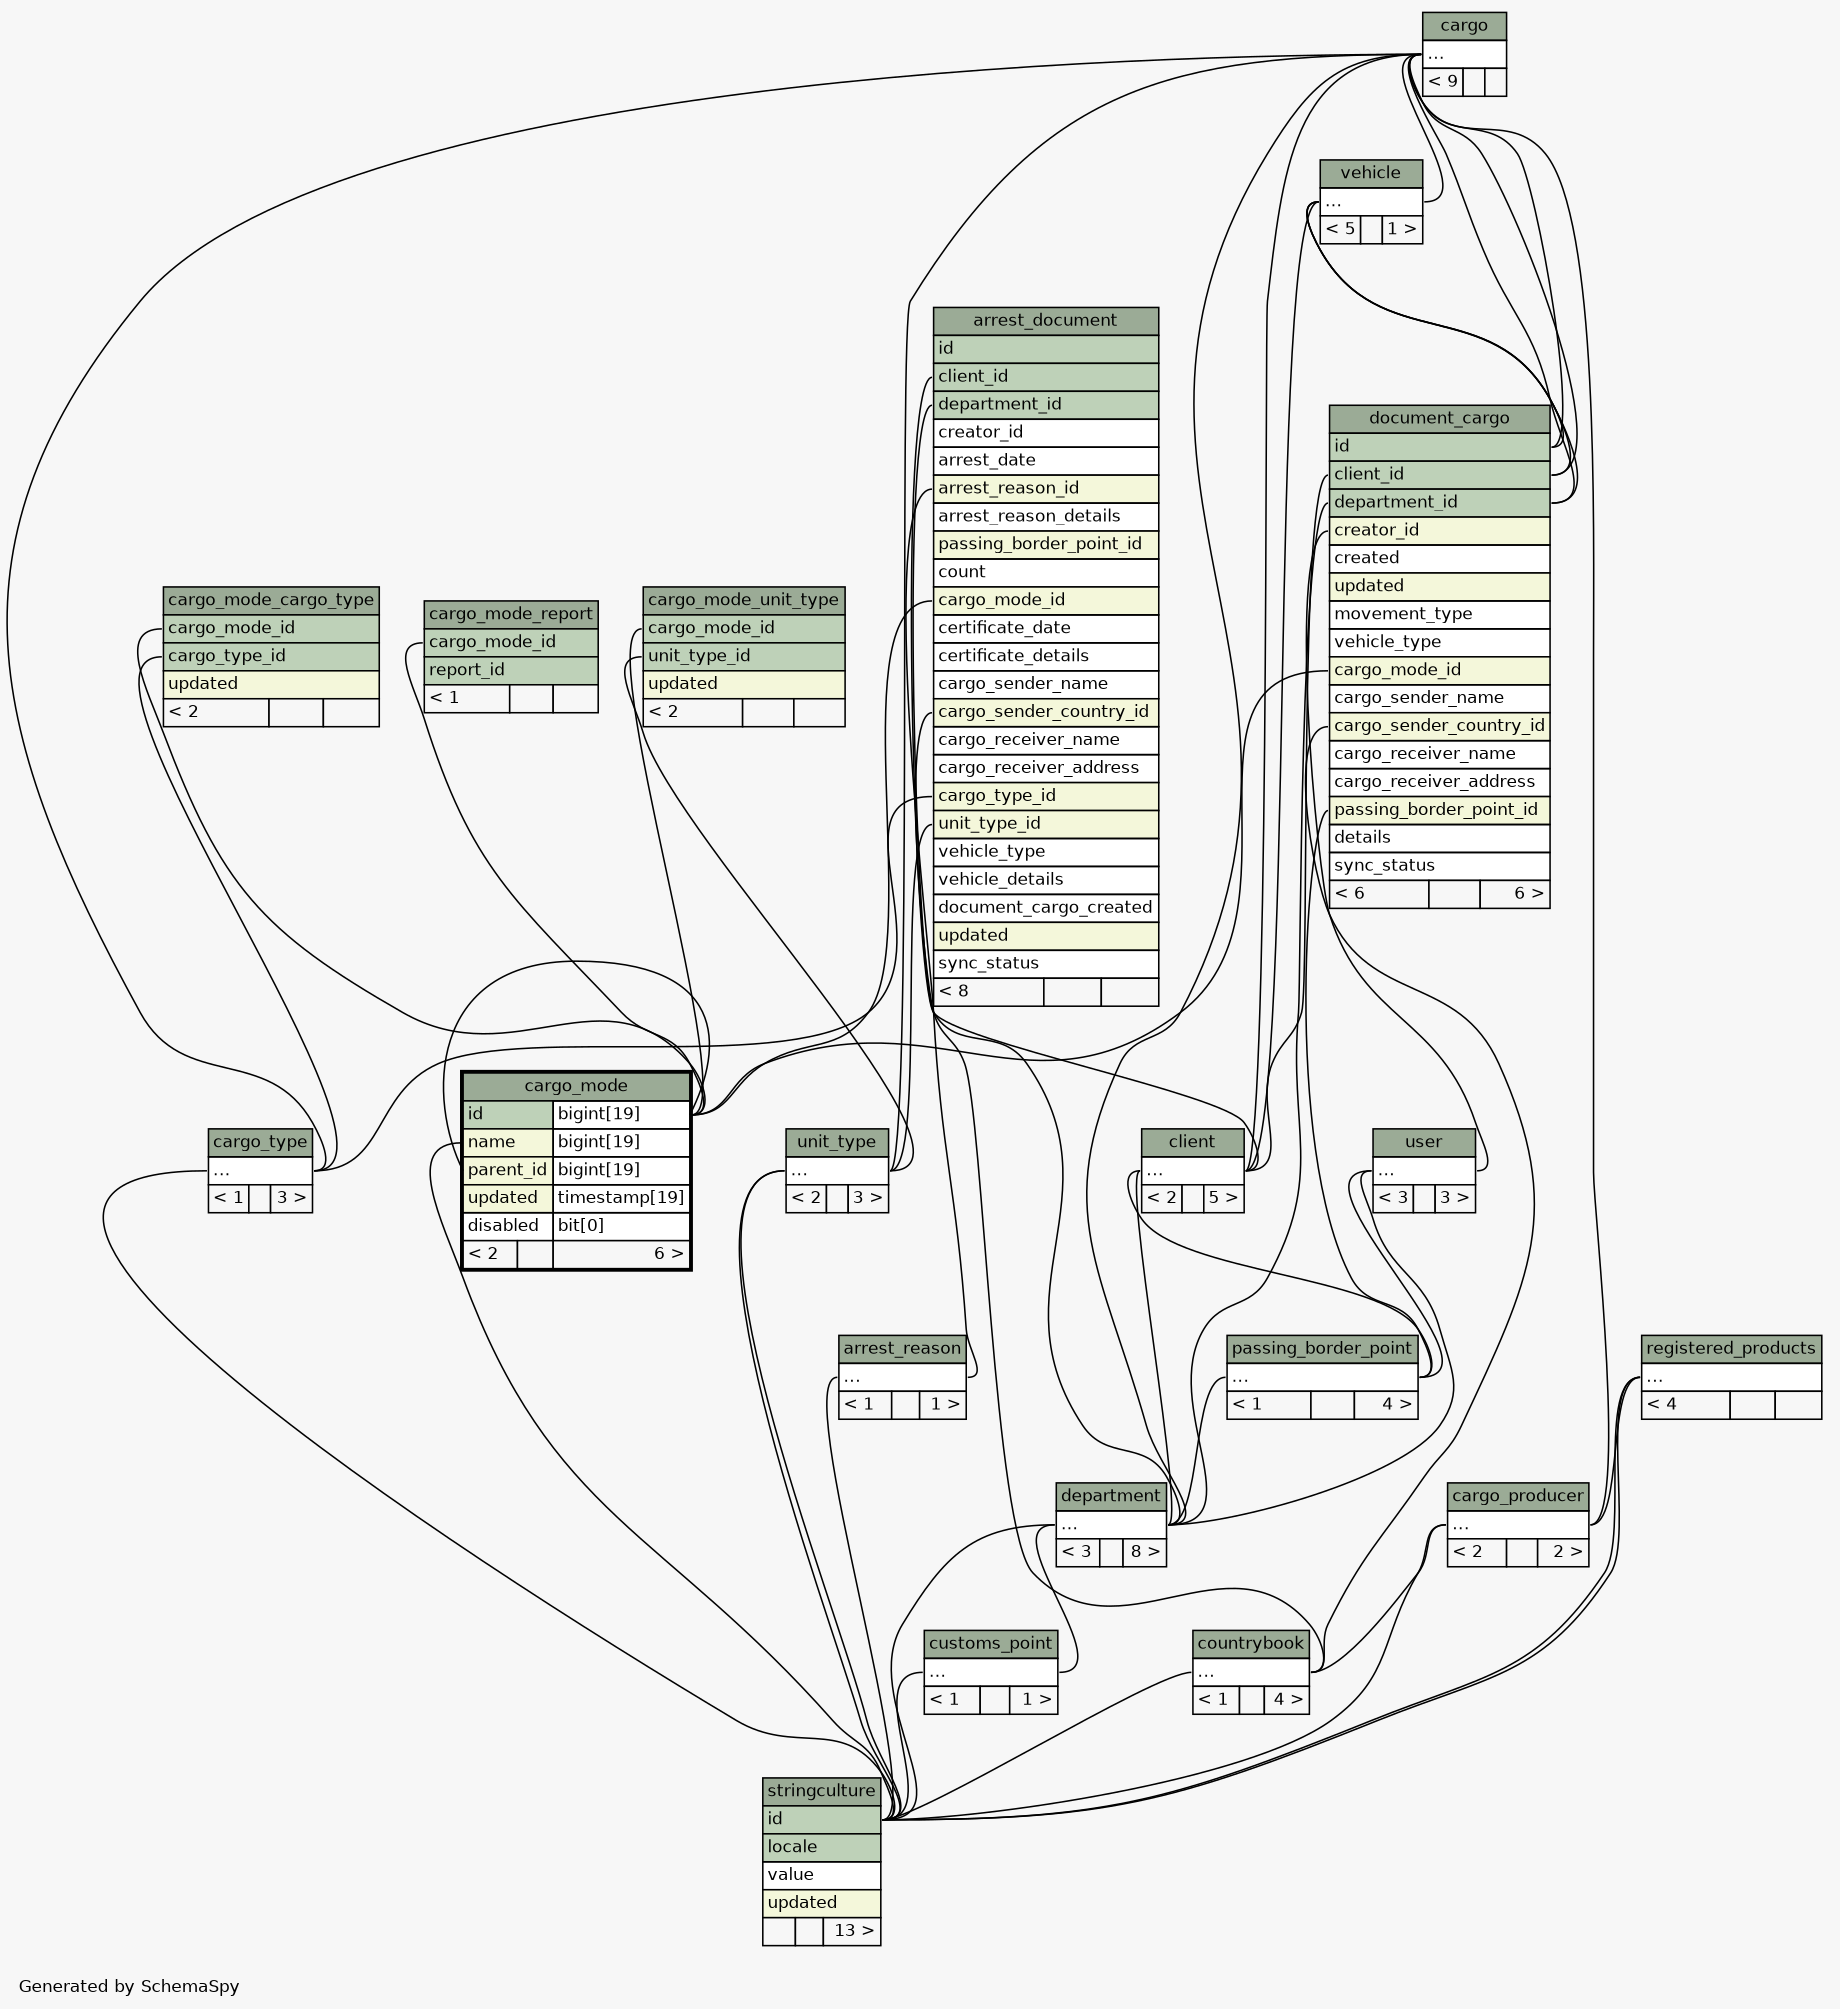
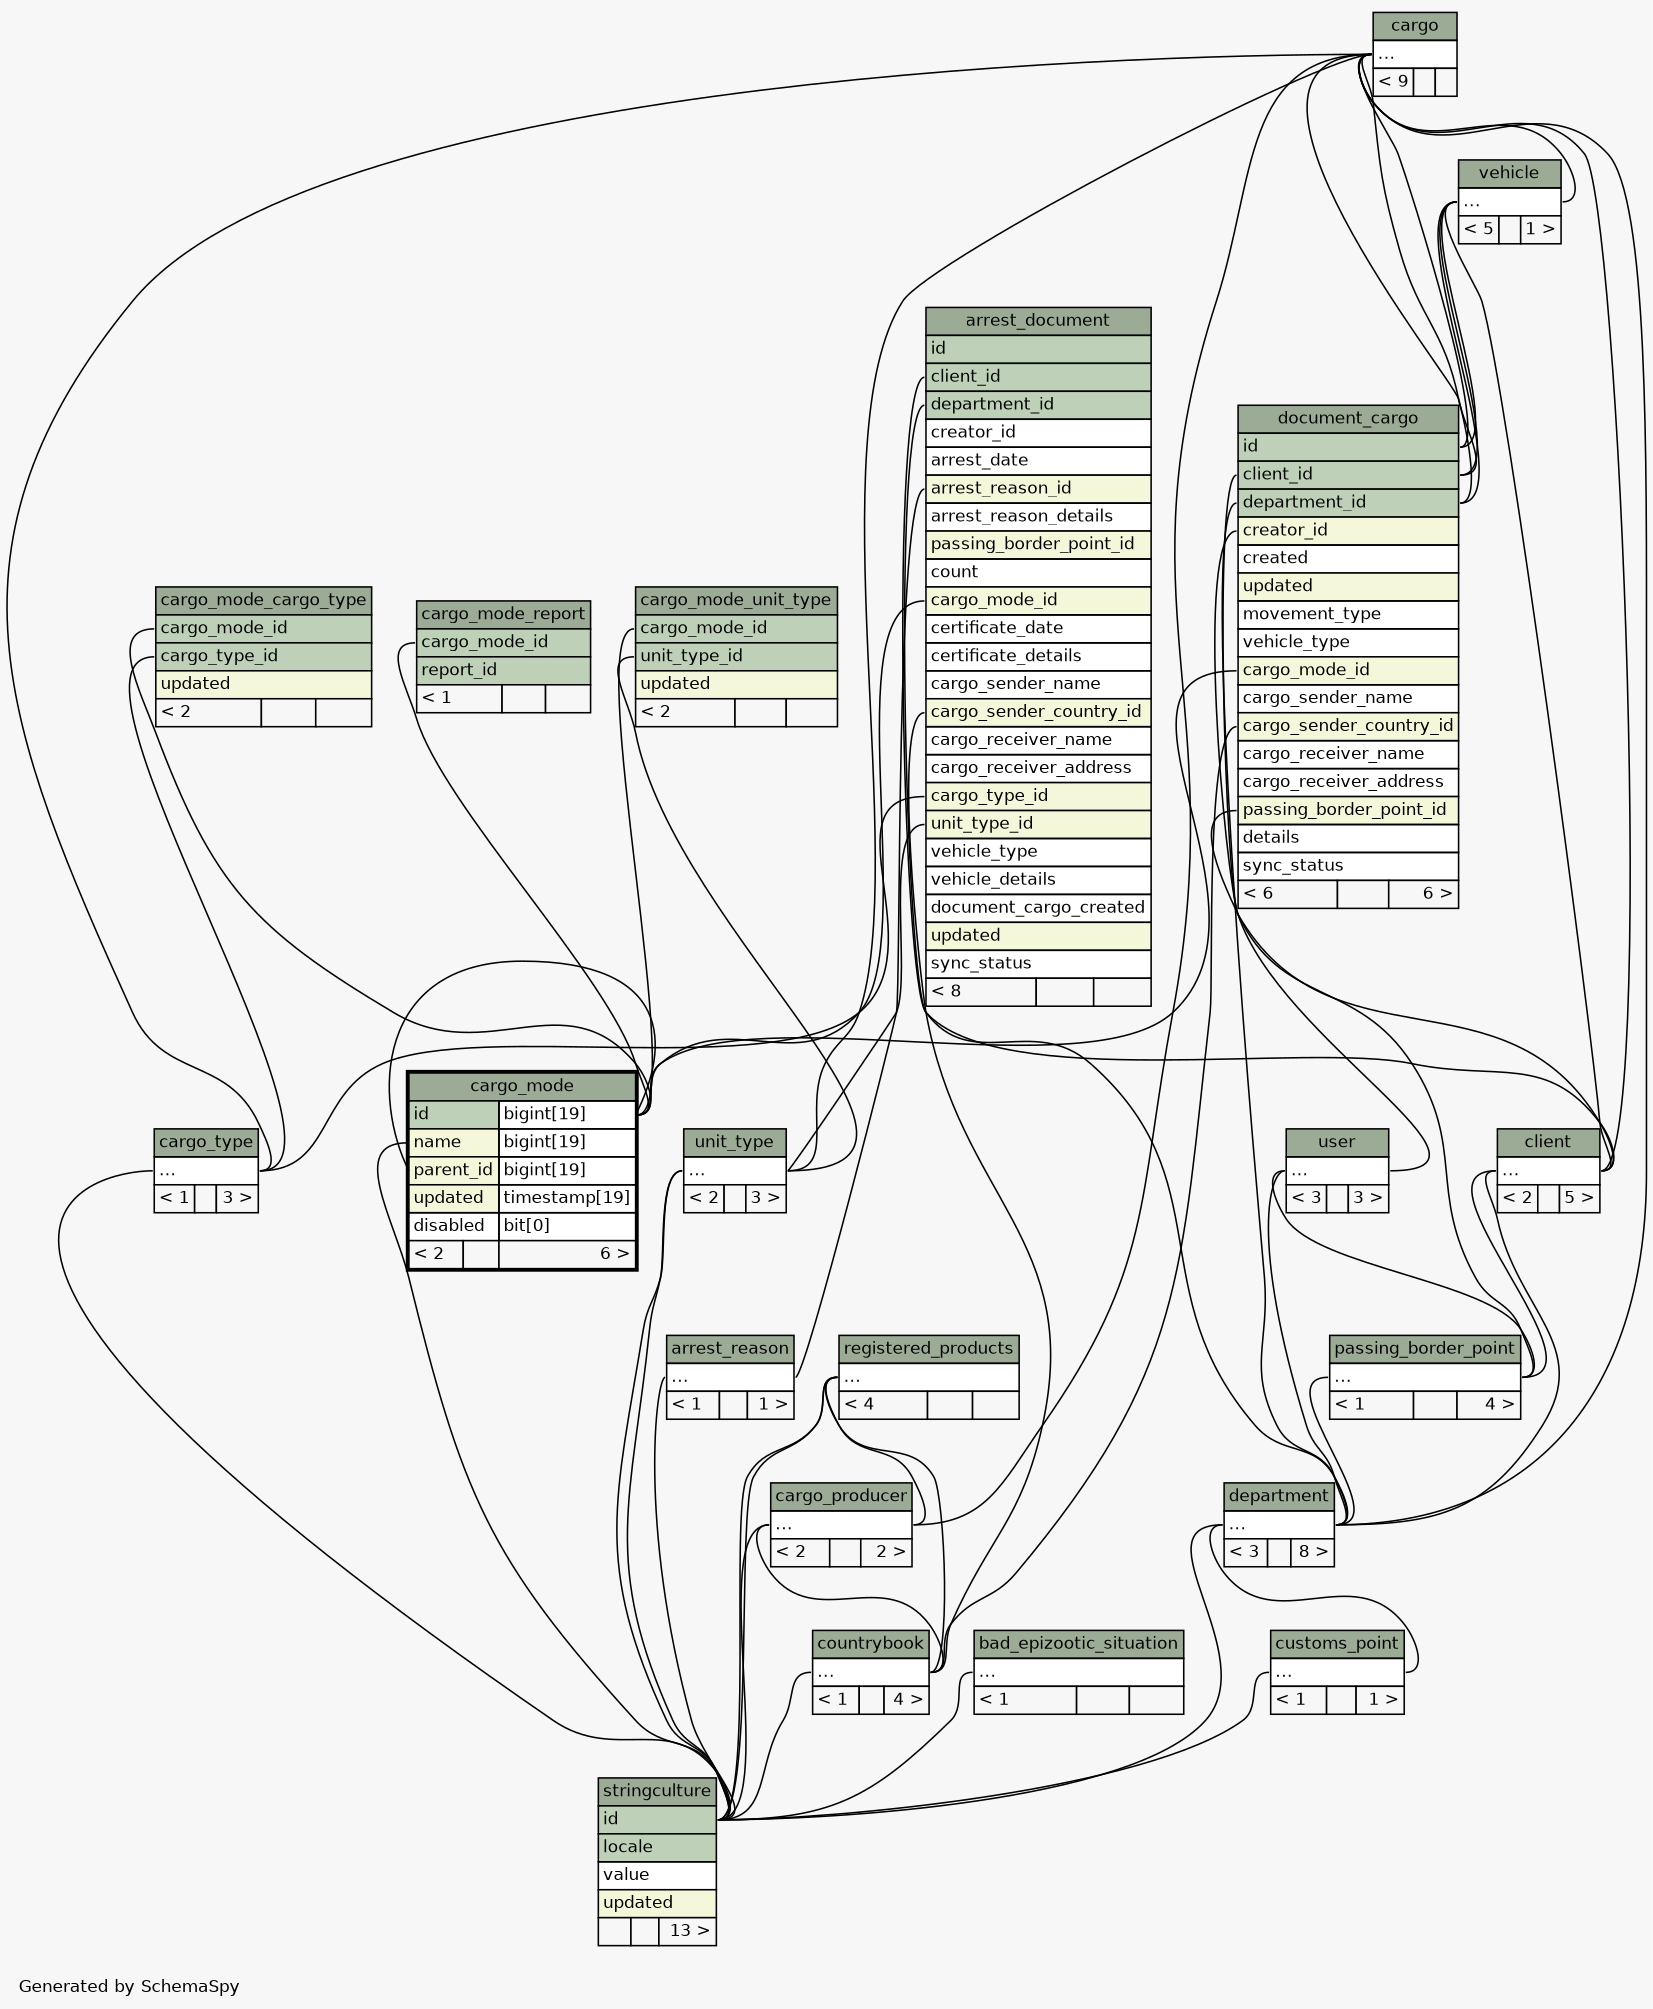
none -> (938, 1491)
none -> (1078, 1672)
